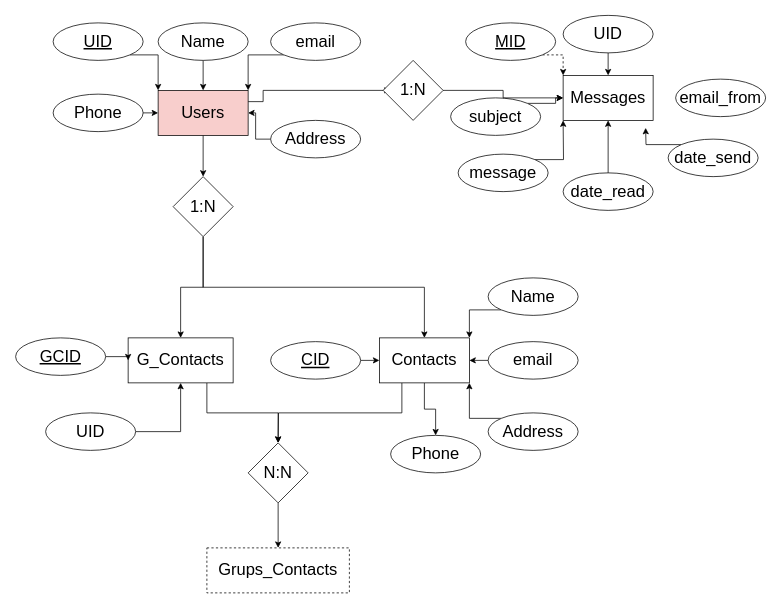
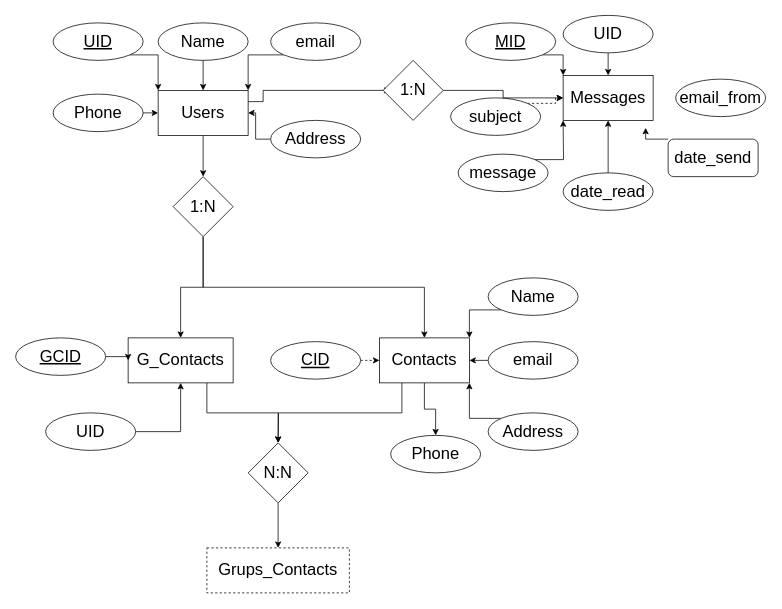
(561, 55) -> (561, 55)
(543, 103) -> (543, 103)
(203, 113) -> (203, 113)
(713, 158) -> (713, 158)
(368, 360) -> (368, 360)
